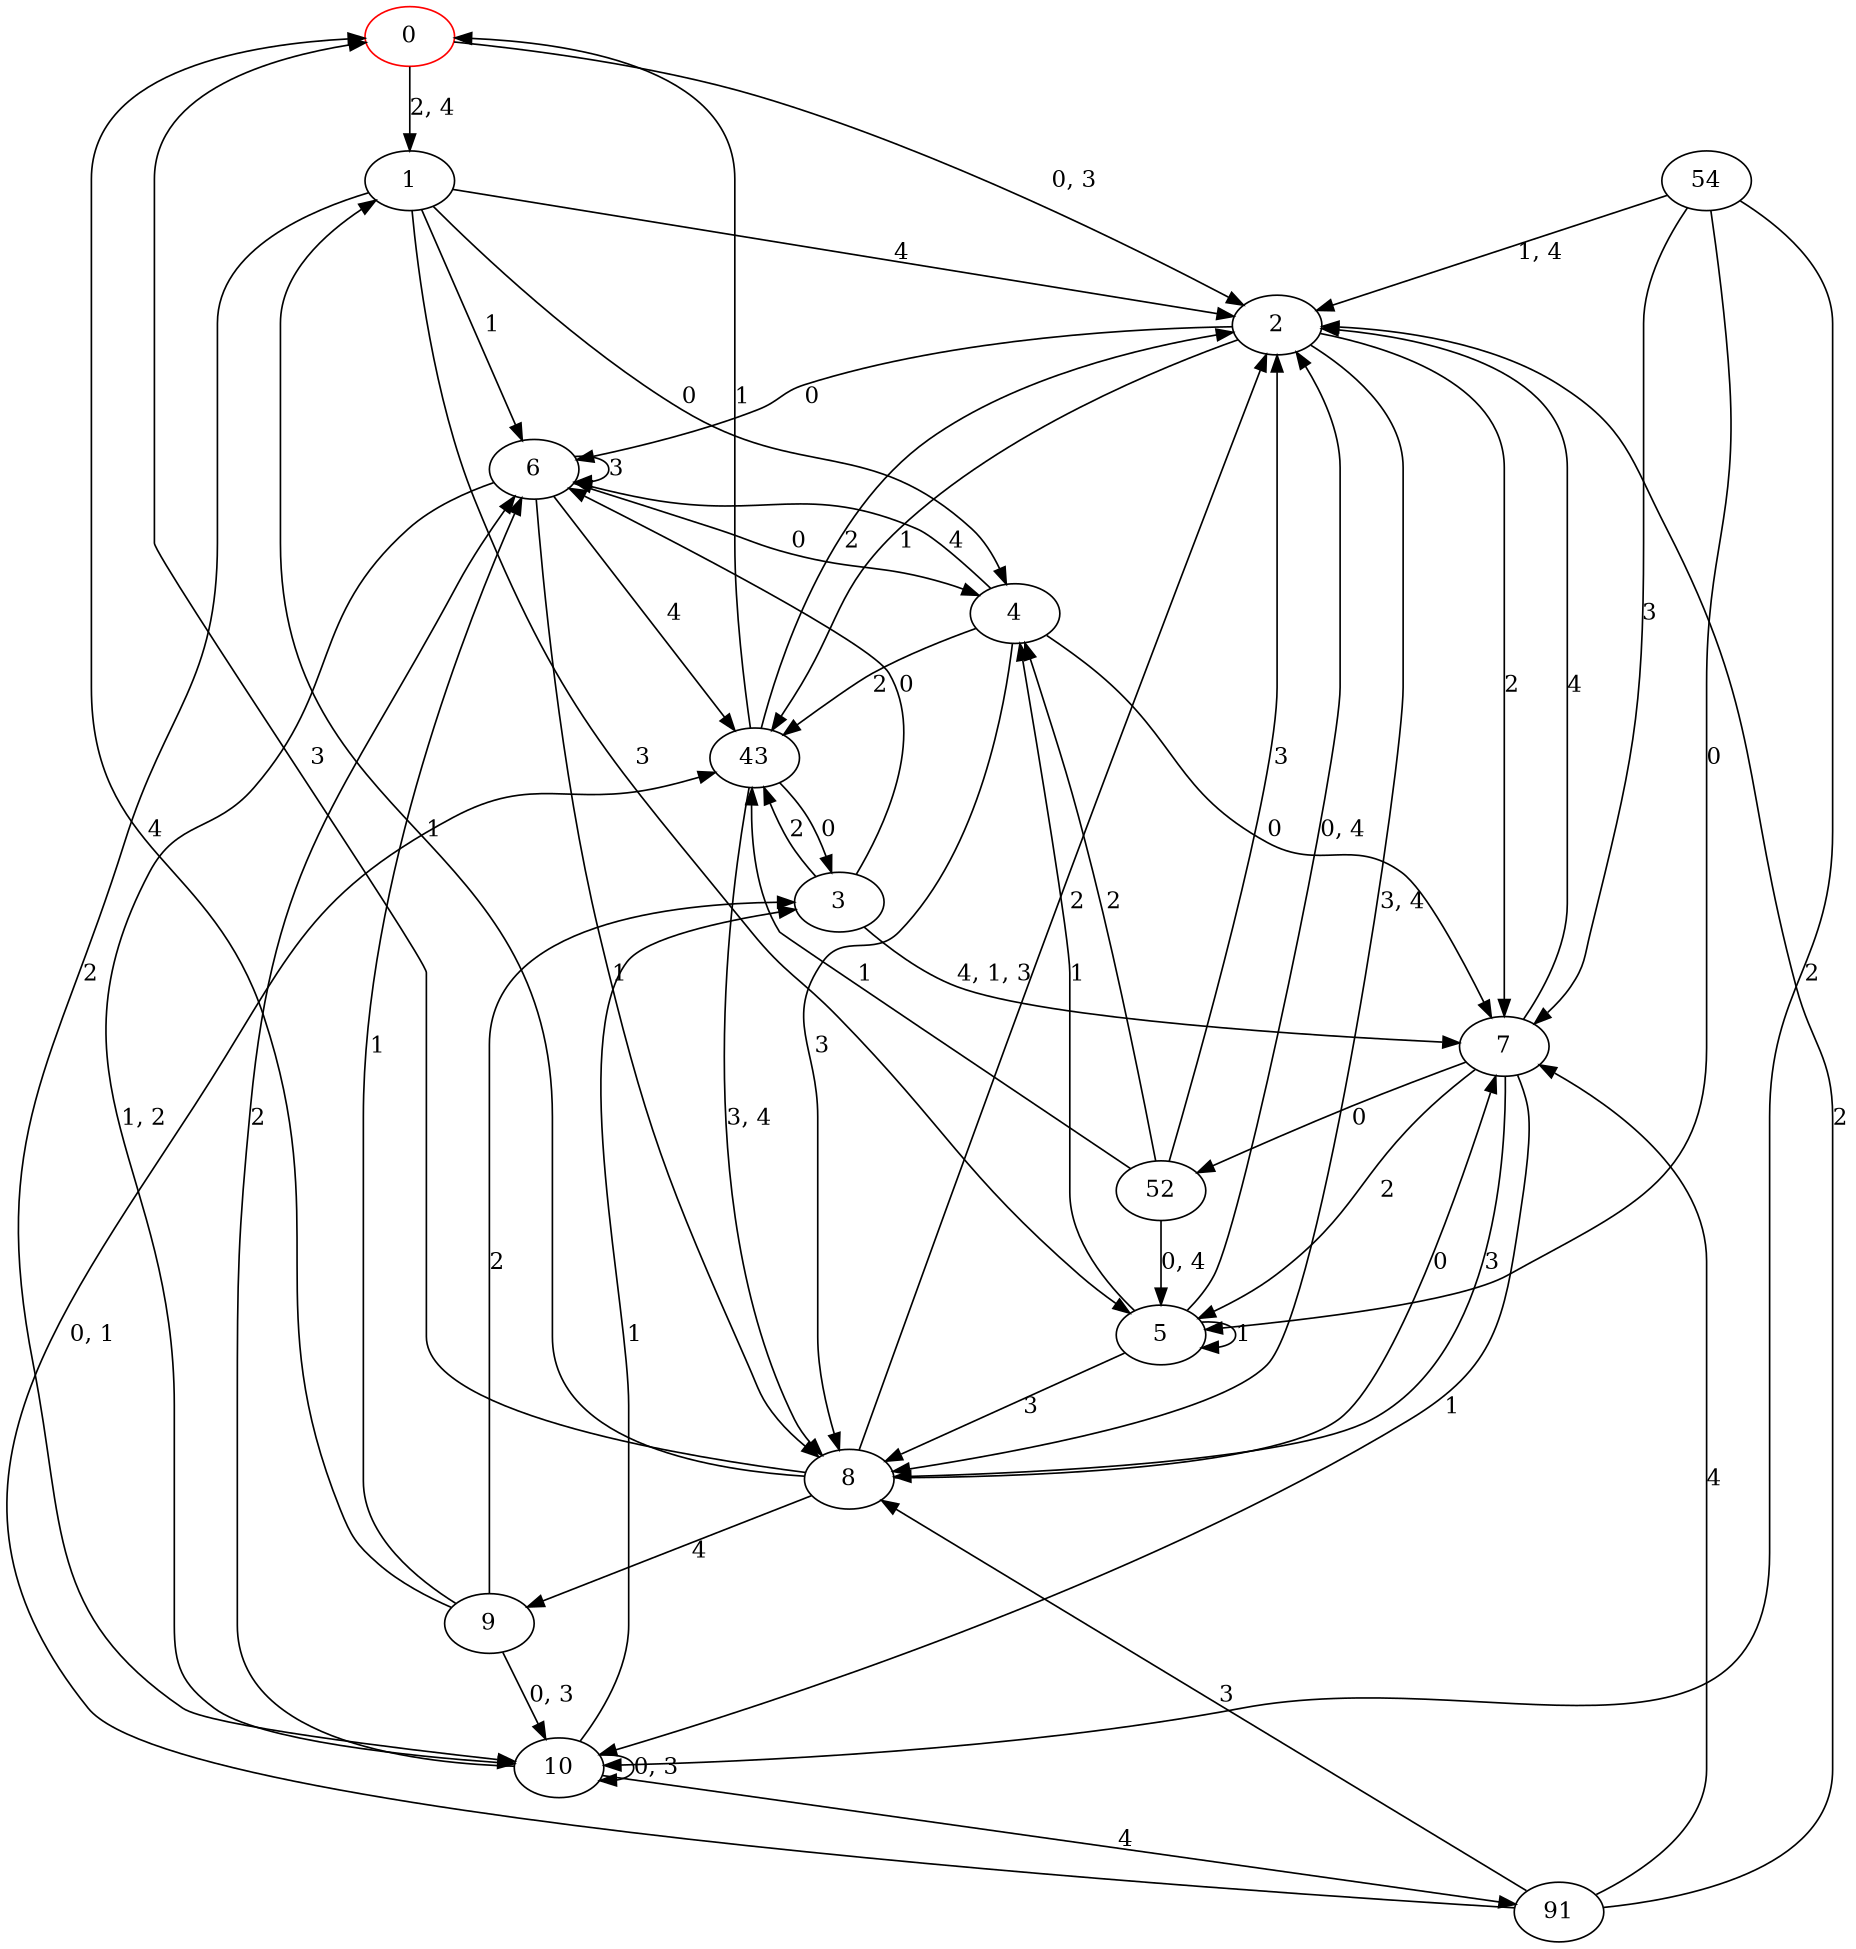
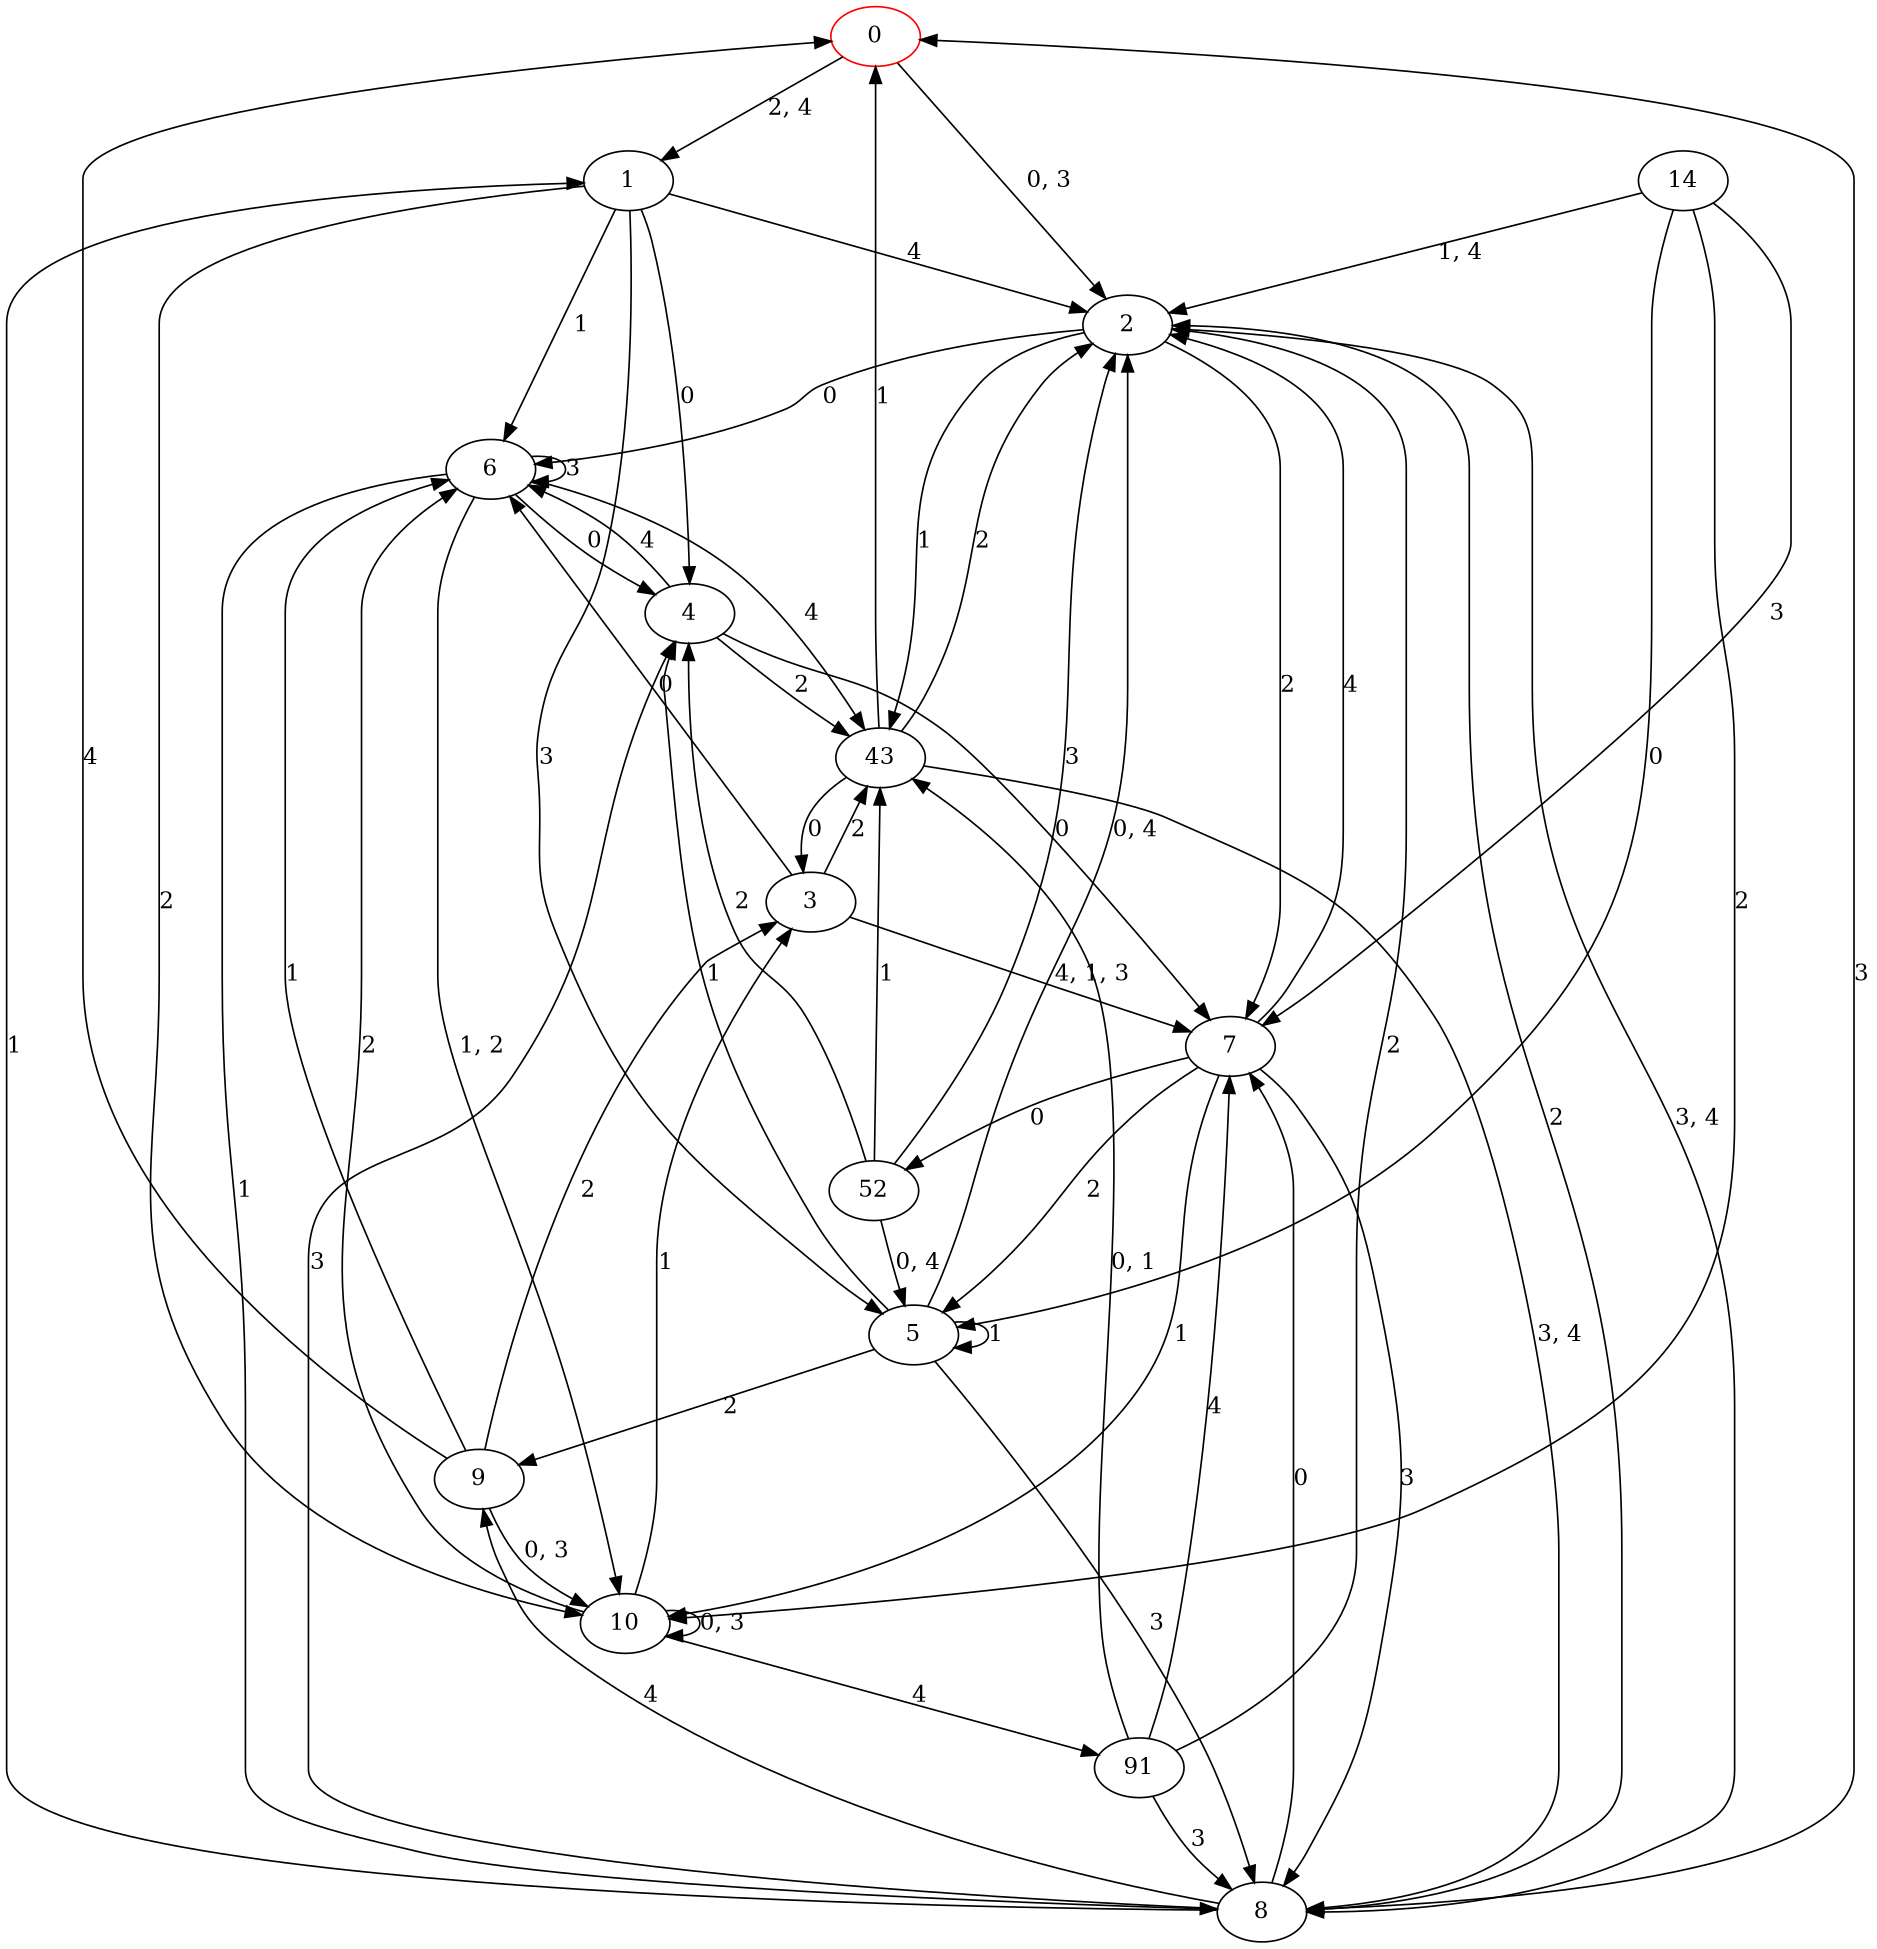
(1707, 181) -> (1683, 181)
(814, 977) -> (308, 1611)
none -> (705, 1404)
